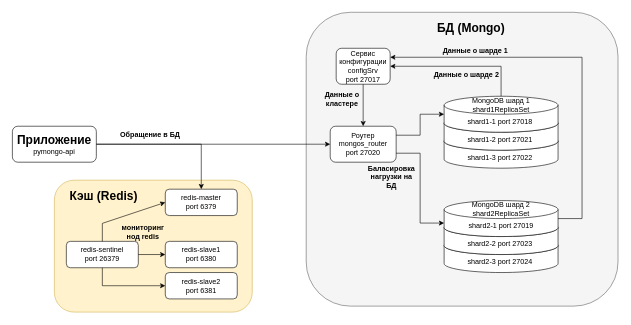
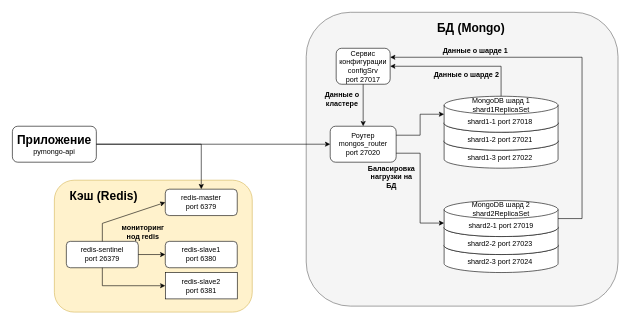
(150, 135) -> none
(201, 286) -> (201, 286)
